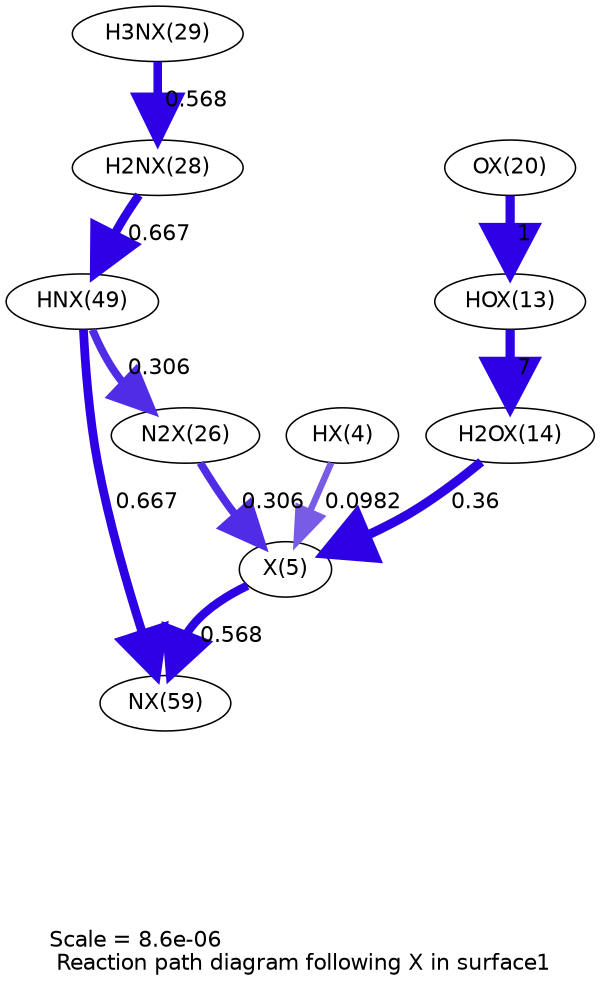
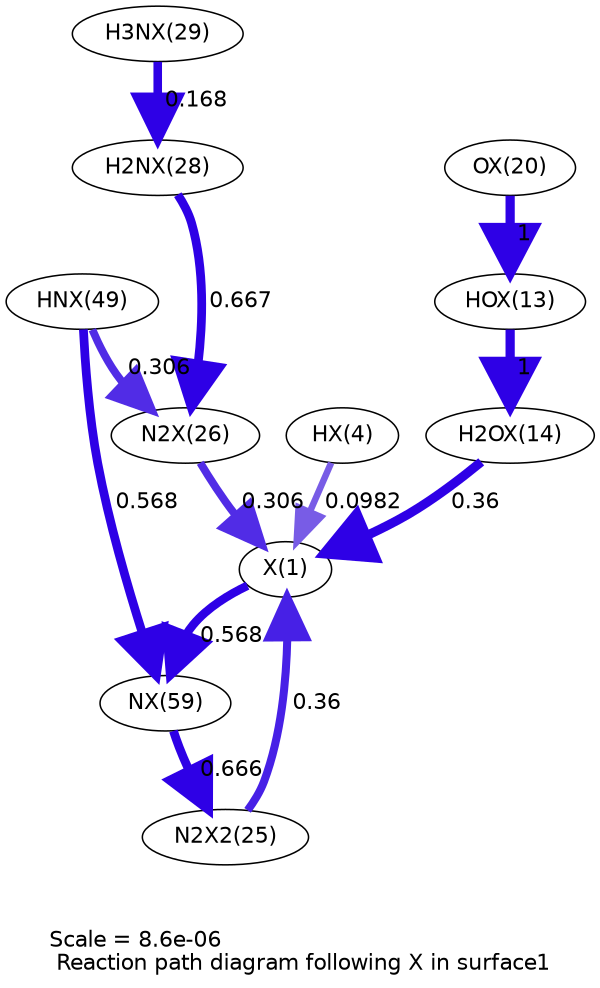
(193, 101) -> (193, 101)
(126, 215) -> (201, 277)
(521, 369) -> (521, 369)
(144, 502) -> (144, 502)
(285, 569) -> (285, 569)
none -> (225, 837)
